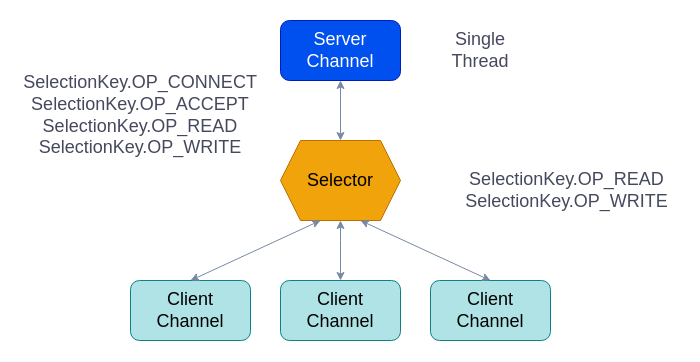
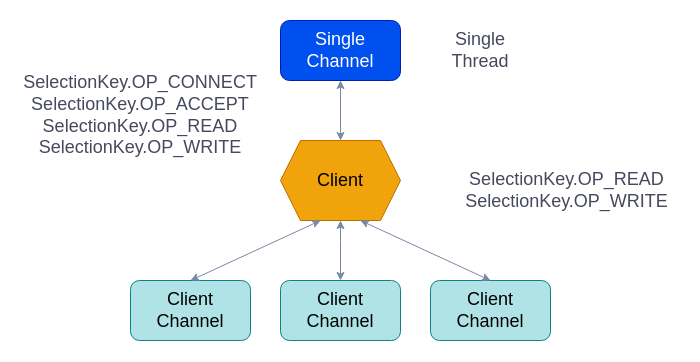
(341, 51) -> (341, 51)
(341, 181) -> (341, 181)
